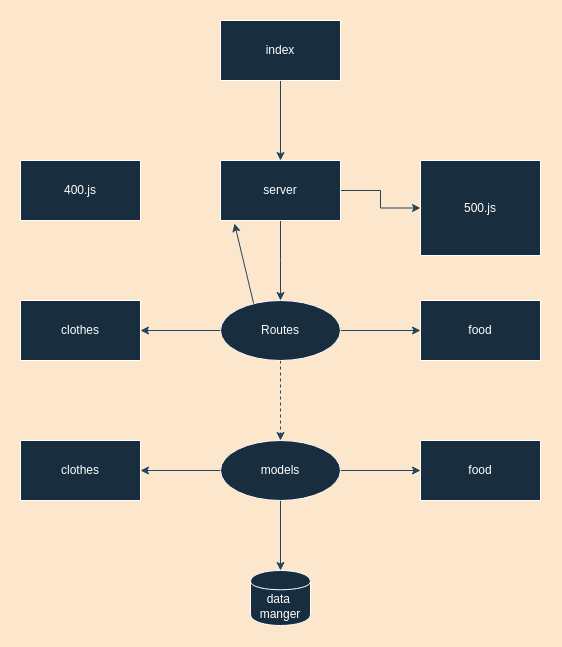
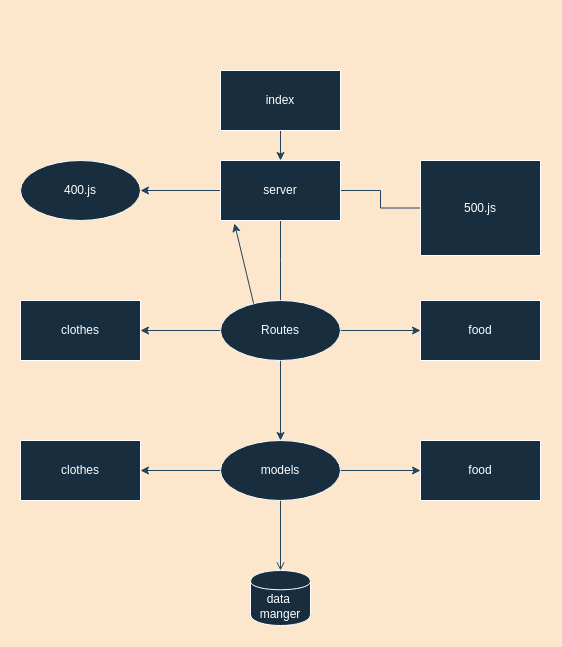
(281, 51) -> (281, 101)
(81, 191) -> (81, 191)
none -> (184, 191)
(412, 208) -> (414, 208)
(281, 292) -> (281, 295)
(281, 397) -> (281, 397)
(281, 562) -> (281, 564)
